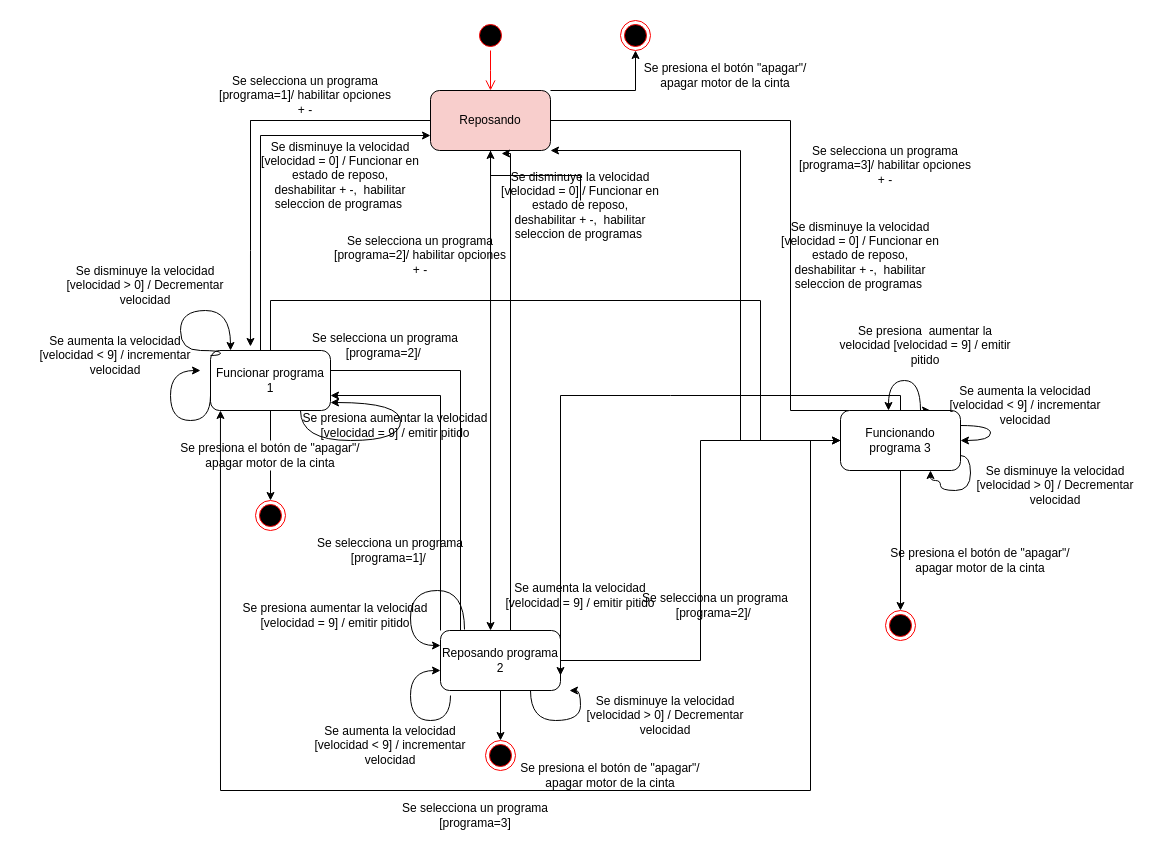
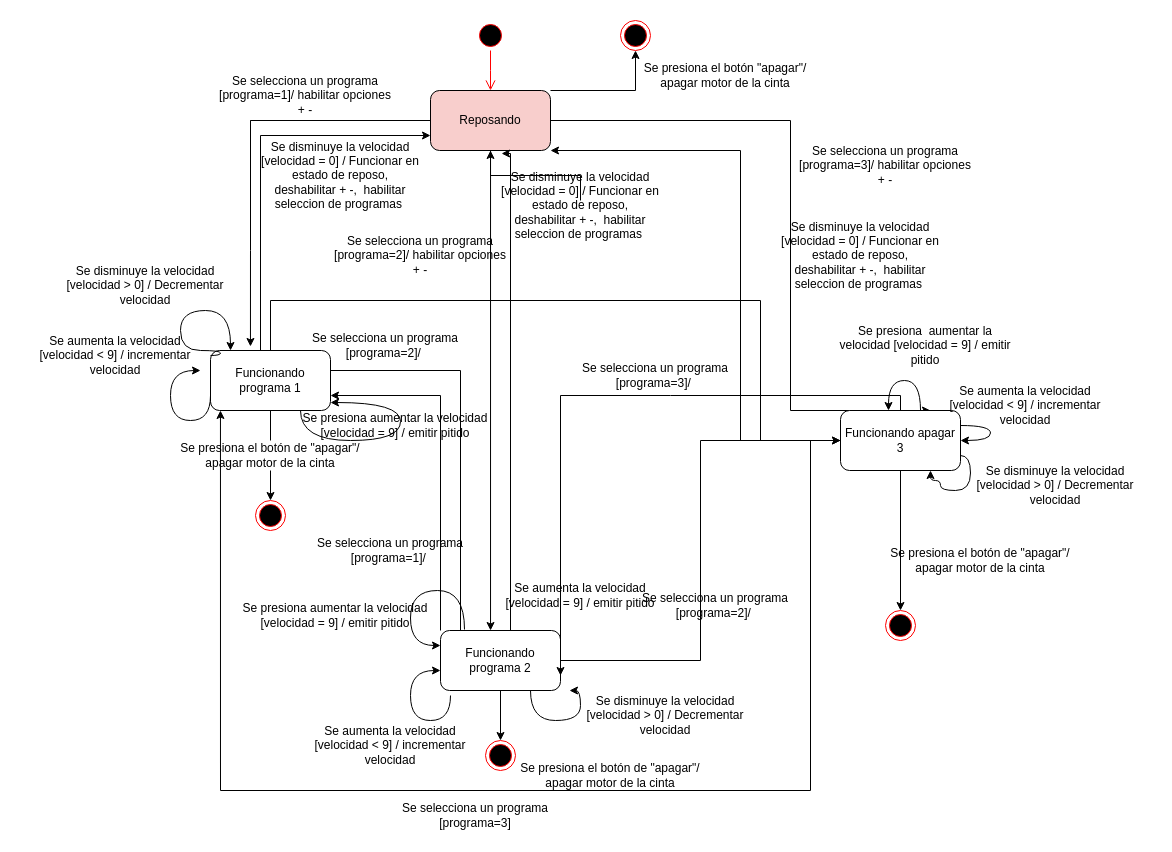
none -> (656, 376)
(271, 381) -> (271, 381)
(901, 441) -> (901, 441)
(501, 661) -> (501, 661)
